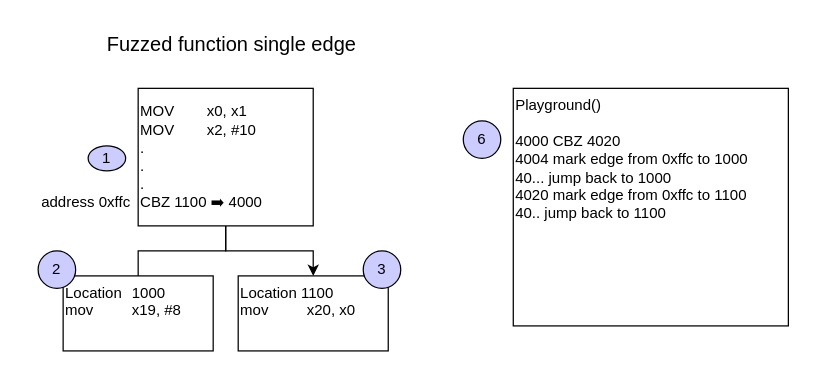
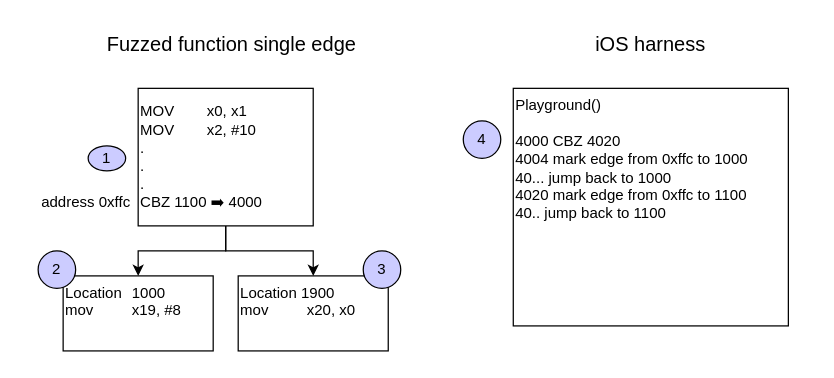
none -> (651, 44)
(482, 139) -> (482, 139)
(138, 269) -> (138, 266)
(291, 302) -> (291, 302)
